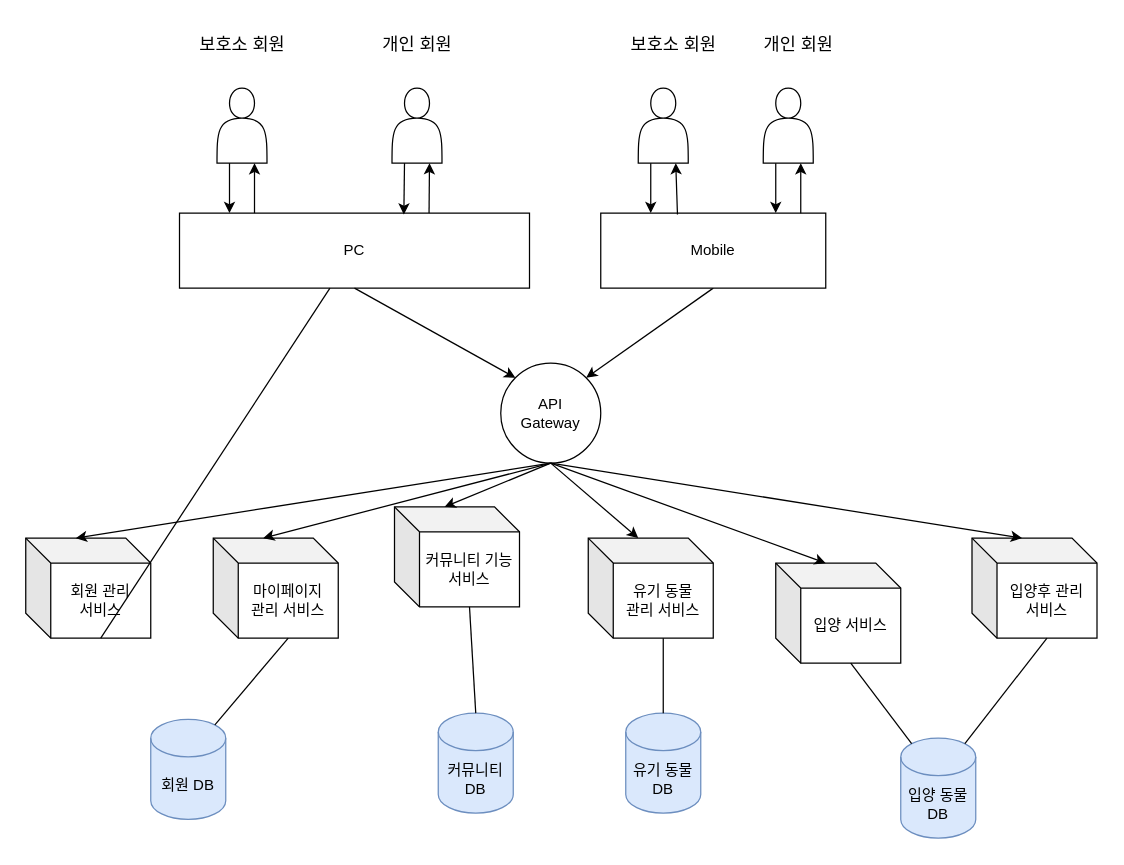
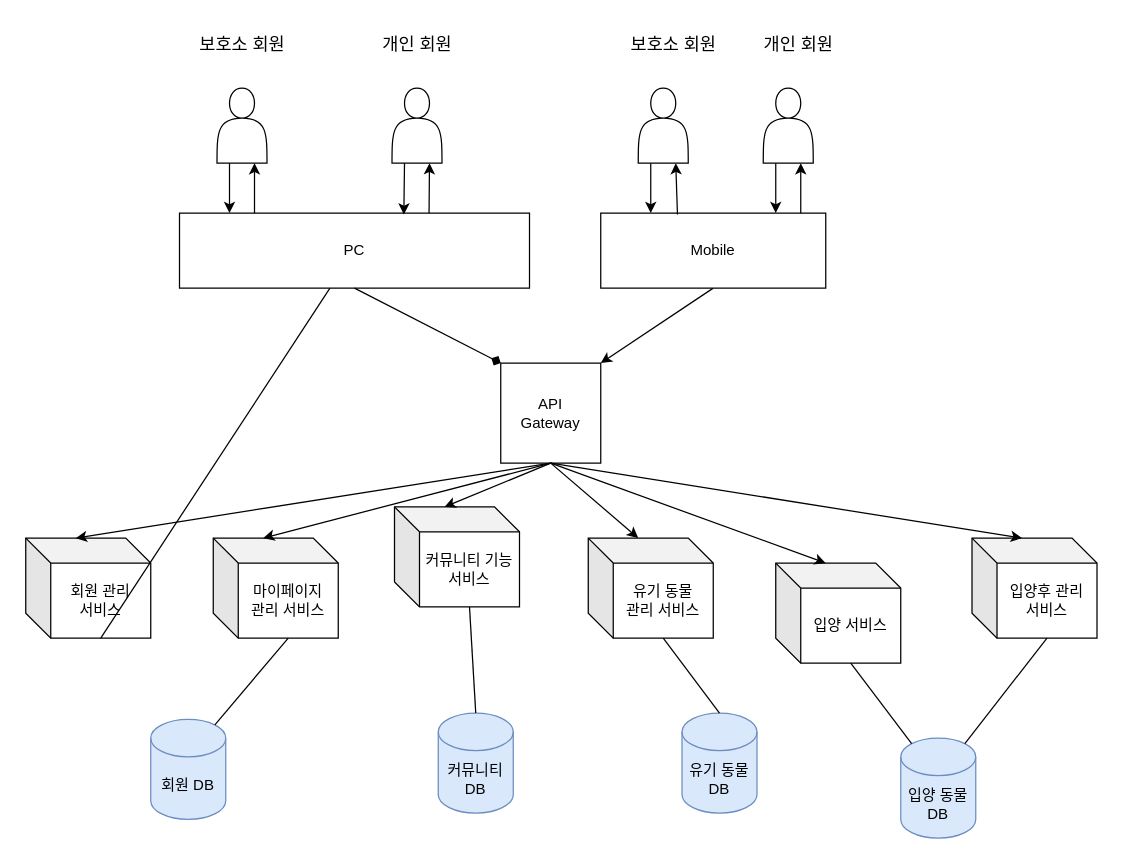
(436, 333) -> (428, 326)
(551, 413) -> (551, 413)
(663, 763) -> (719, 763)
